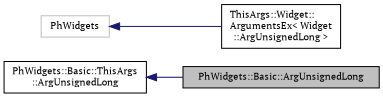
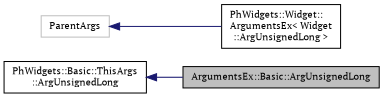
(75, 26) -> (75, 26)
(281, 26) -> (281, 26)
(281, 77) -> (281, 77)
